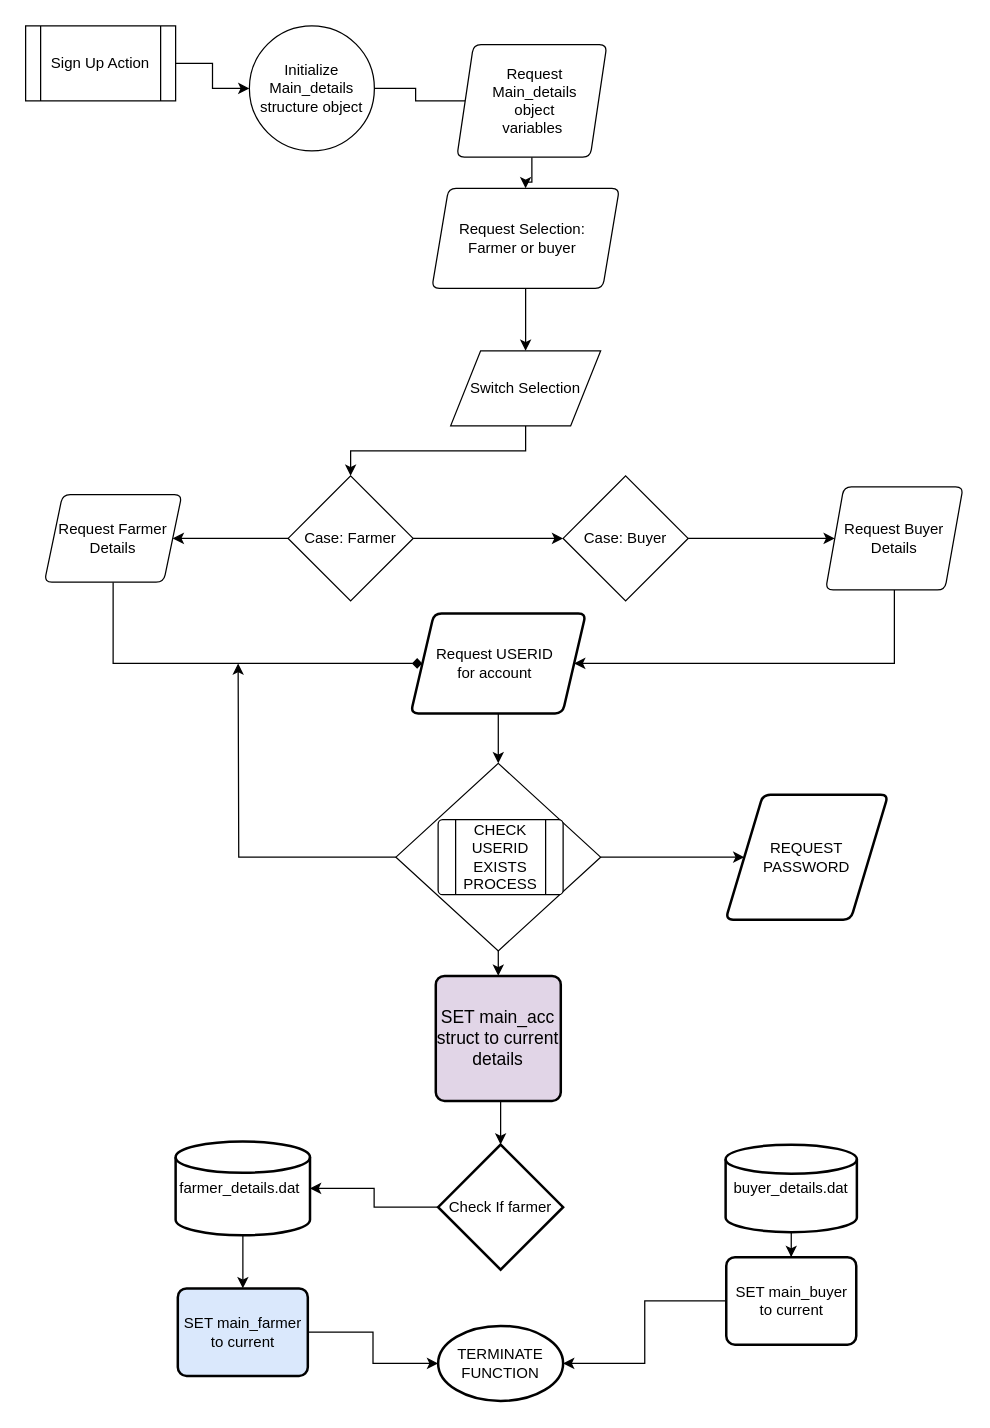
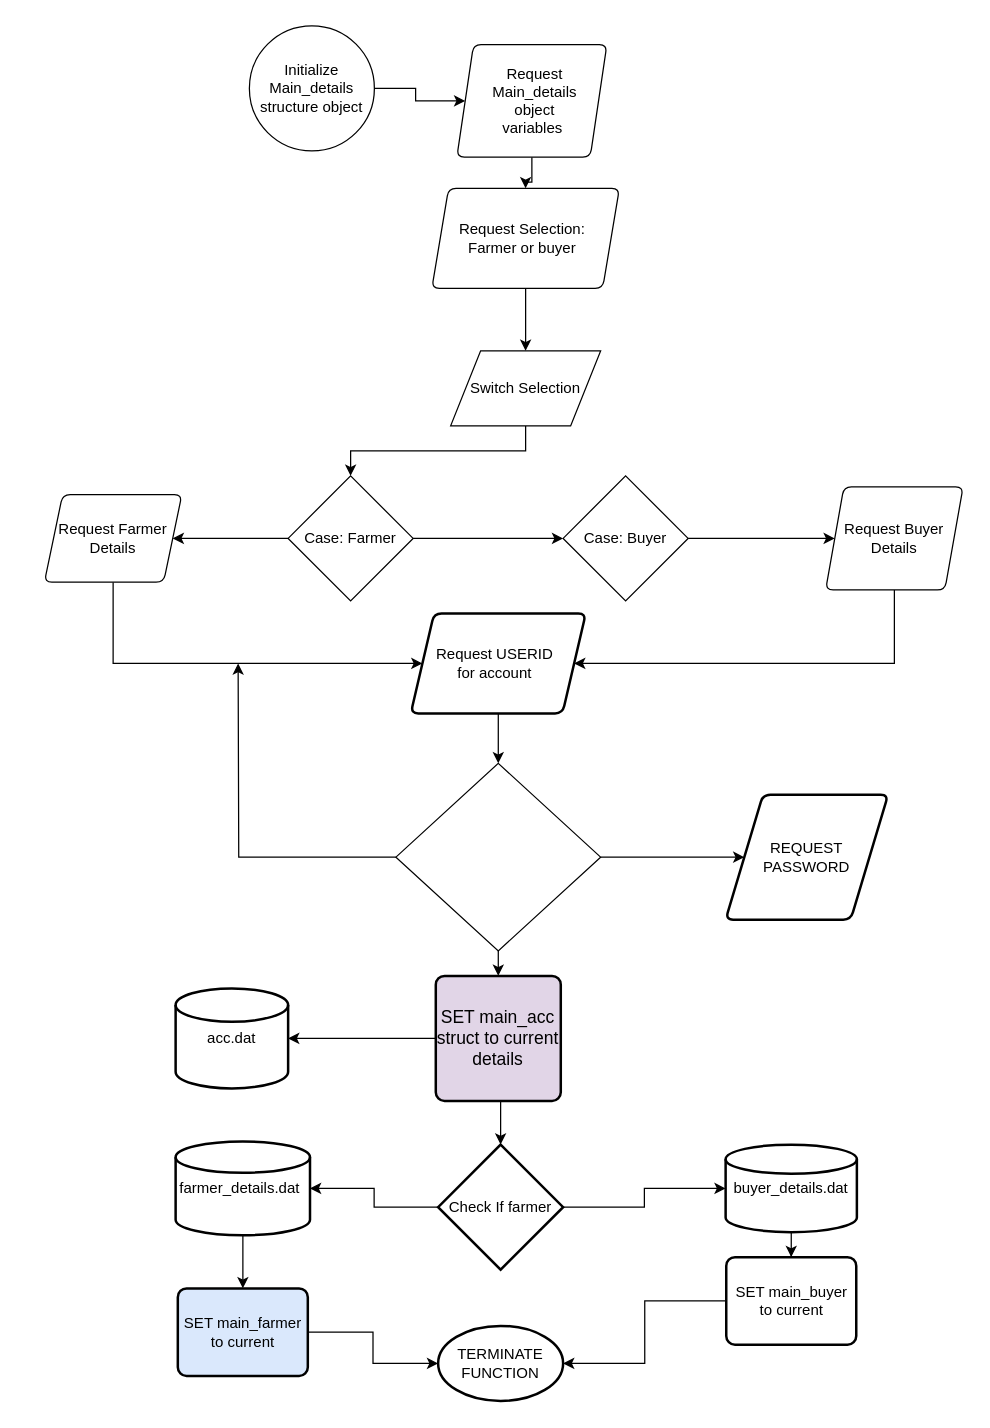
(101, 63) -> none
(213, 71) -> none
(458, 101) -> (455, 101)
(412, 663) -> (412, 663)
(501, 857) -> none
none -> (232, 1038)
none -> (366, 1038)
none -> (644, 1202)
